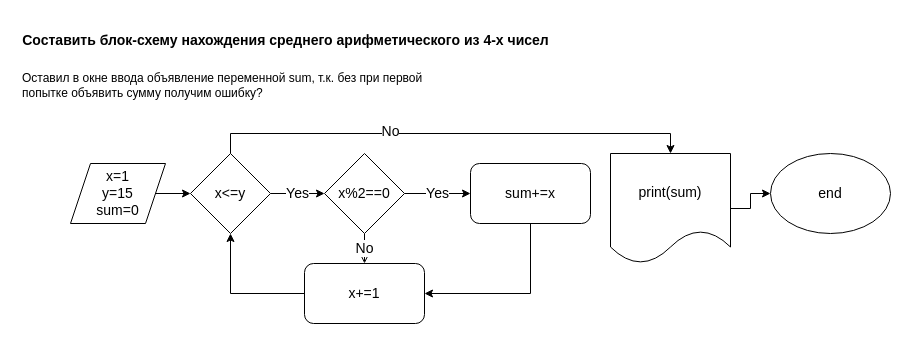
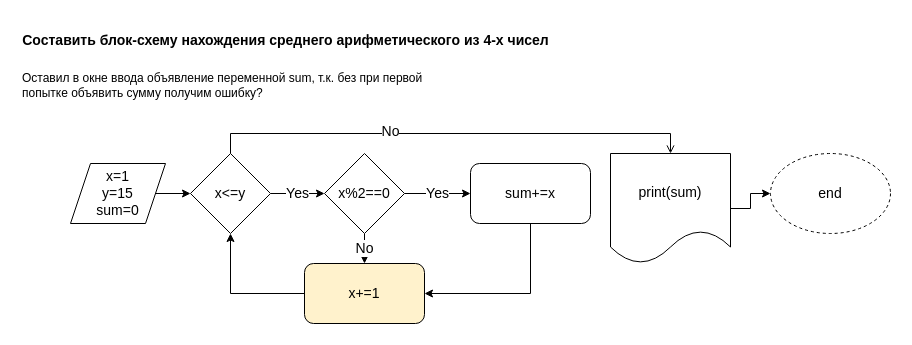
(671, 145) -> (671, 147)
(831, 194) -> (831, 194)
(365, 257) -> (365, 256)
(365, 294) -> (365, 294)
